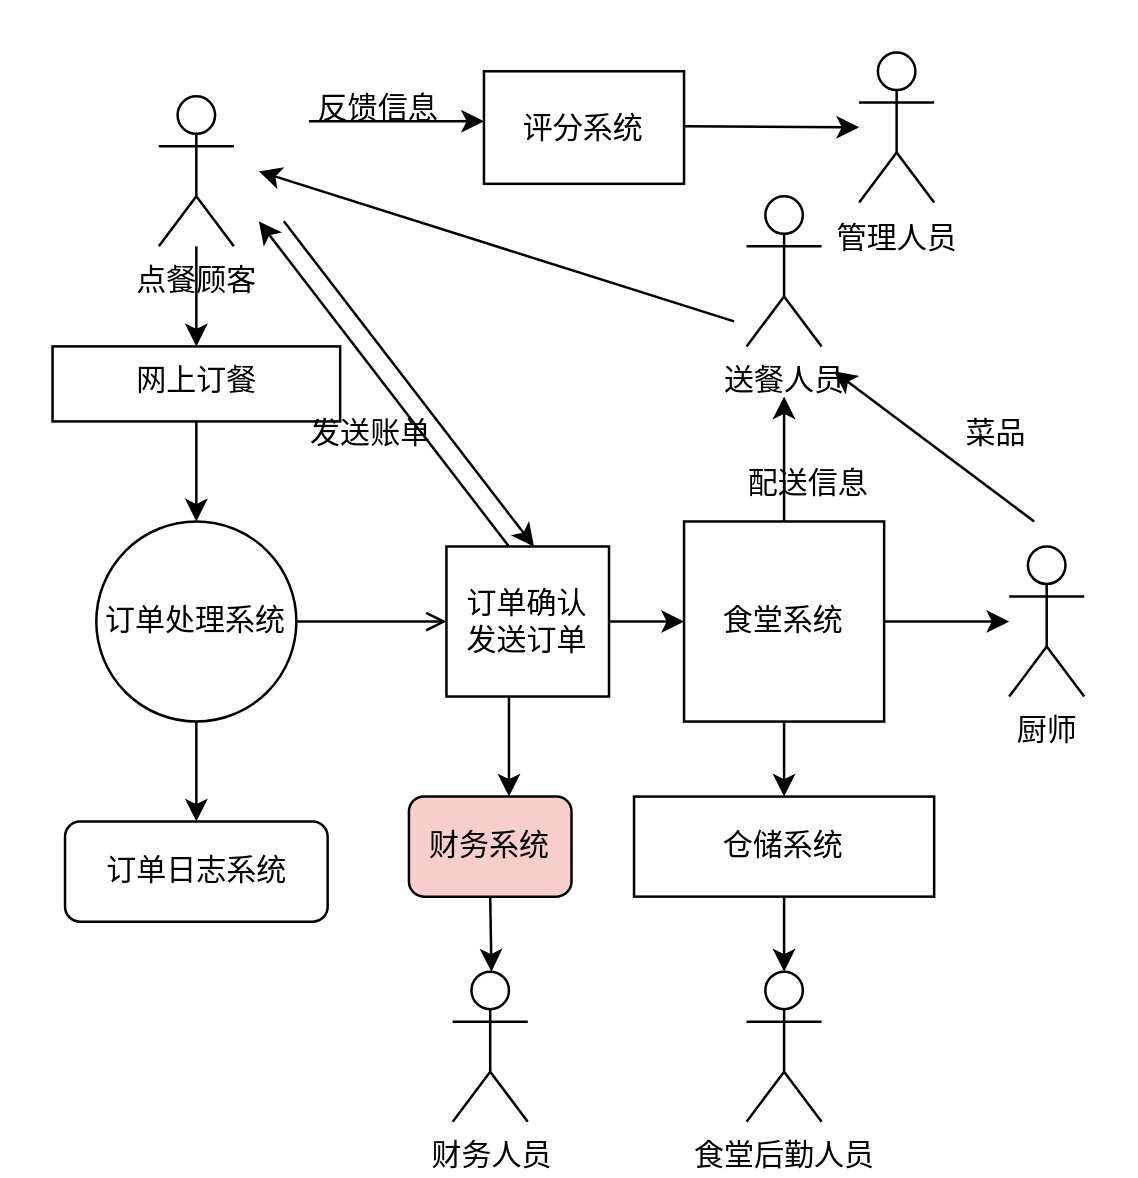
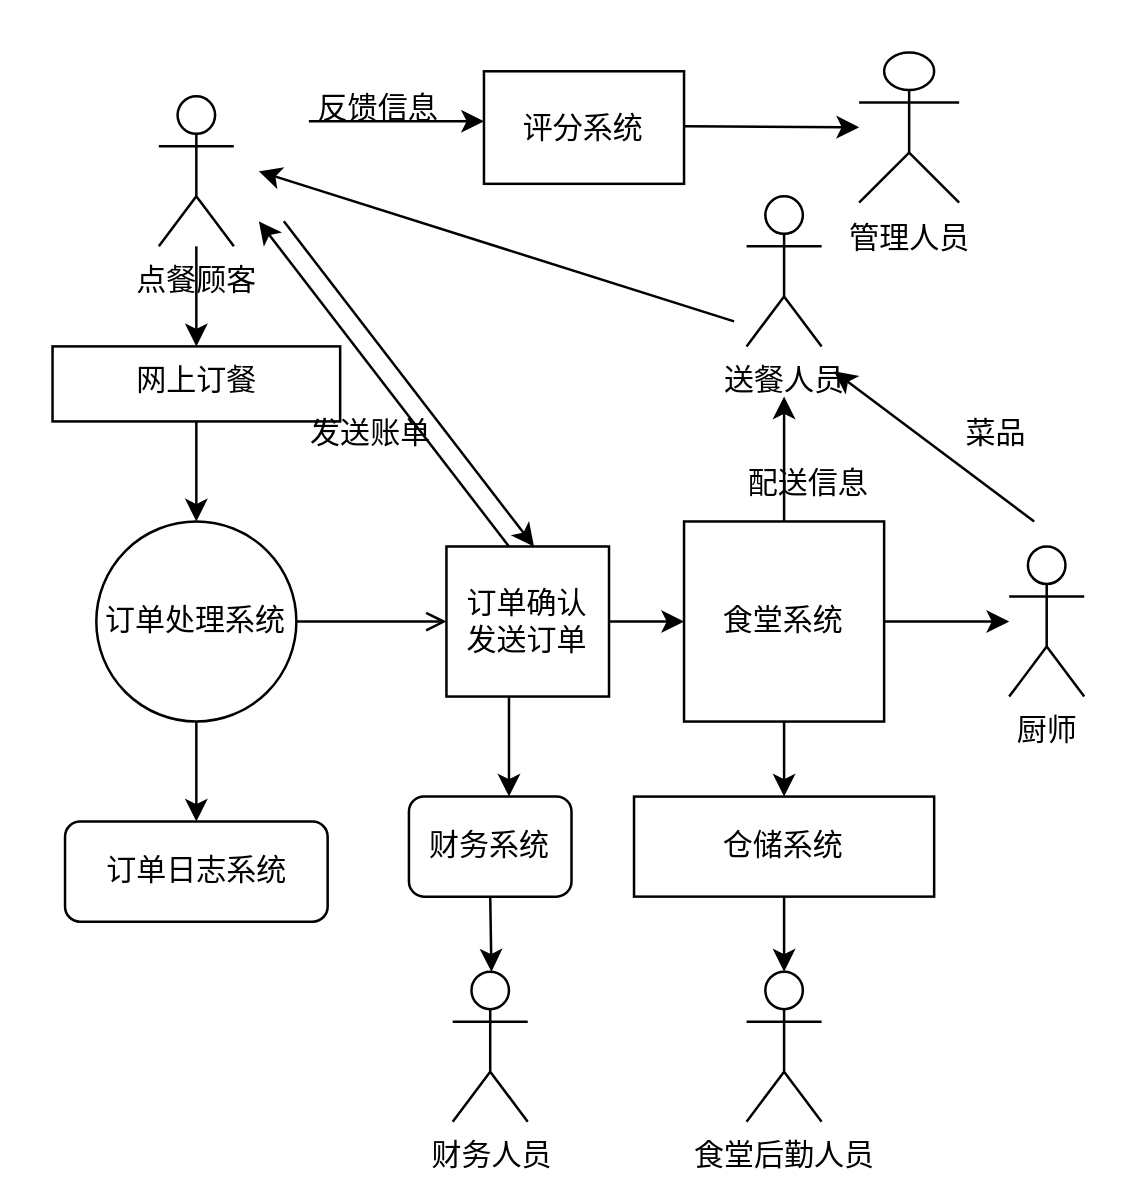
(896, 128) -> (909, 128)
(490, 846) -> (490, 846)
